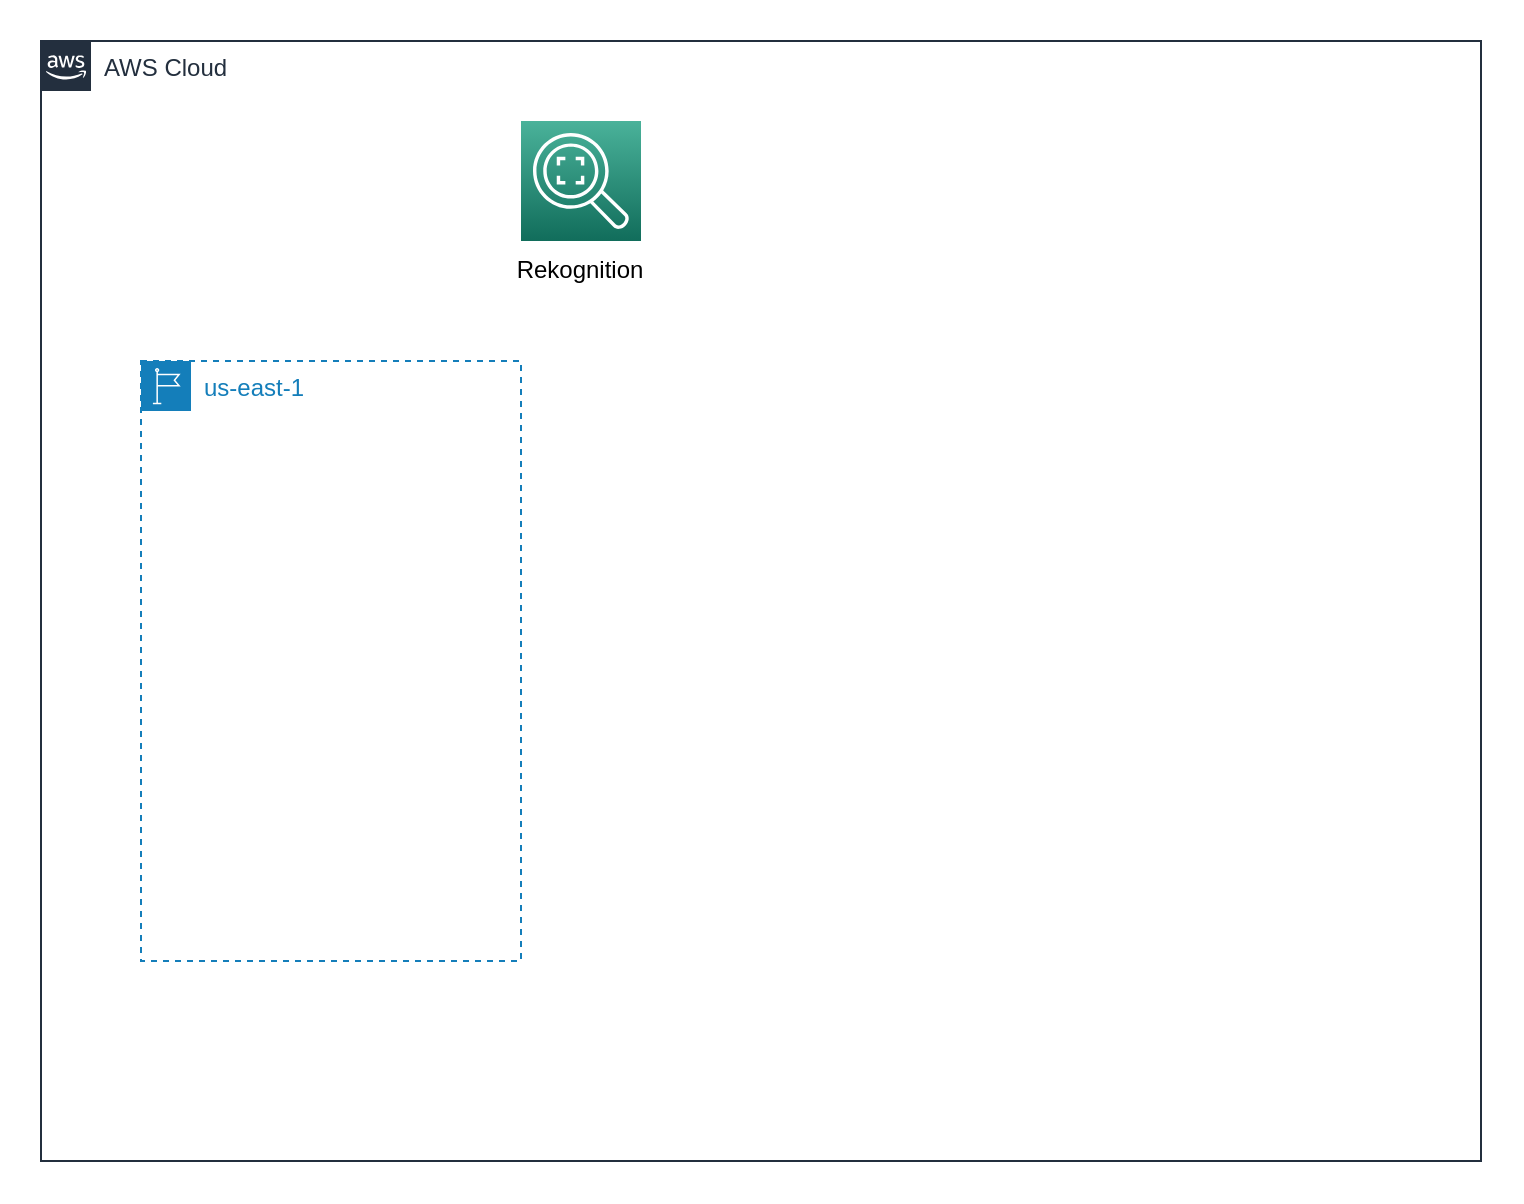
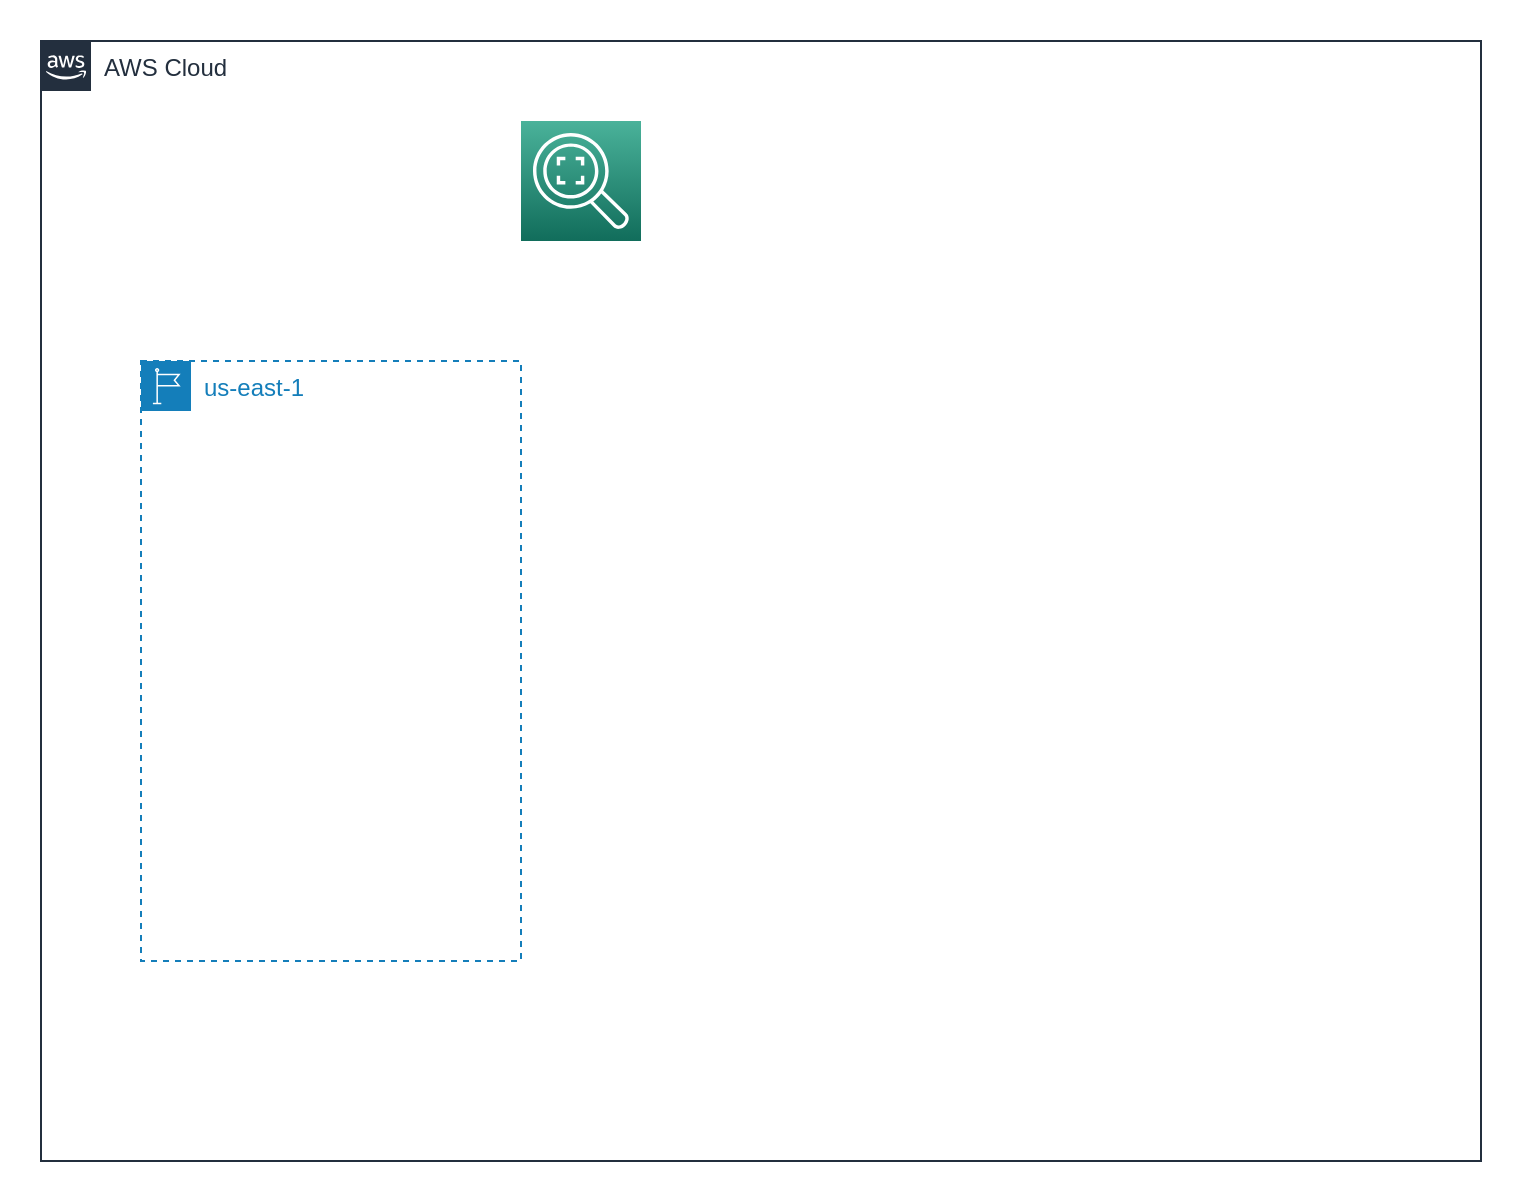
(581, 271) -> none
